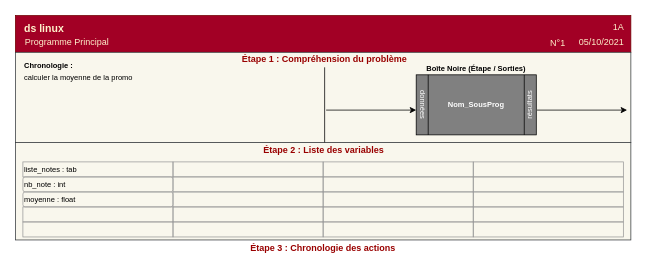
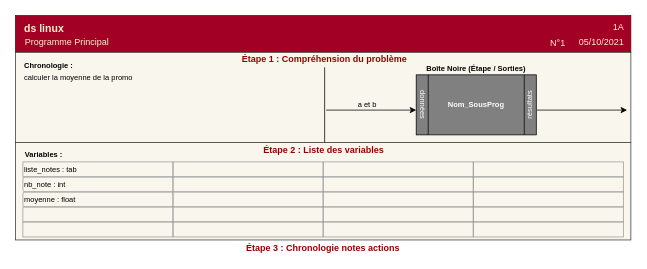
none -> (367, 105)
none -> (54, 154)
(323, 248) -> (323, 248)
